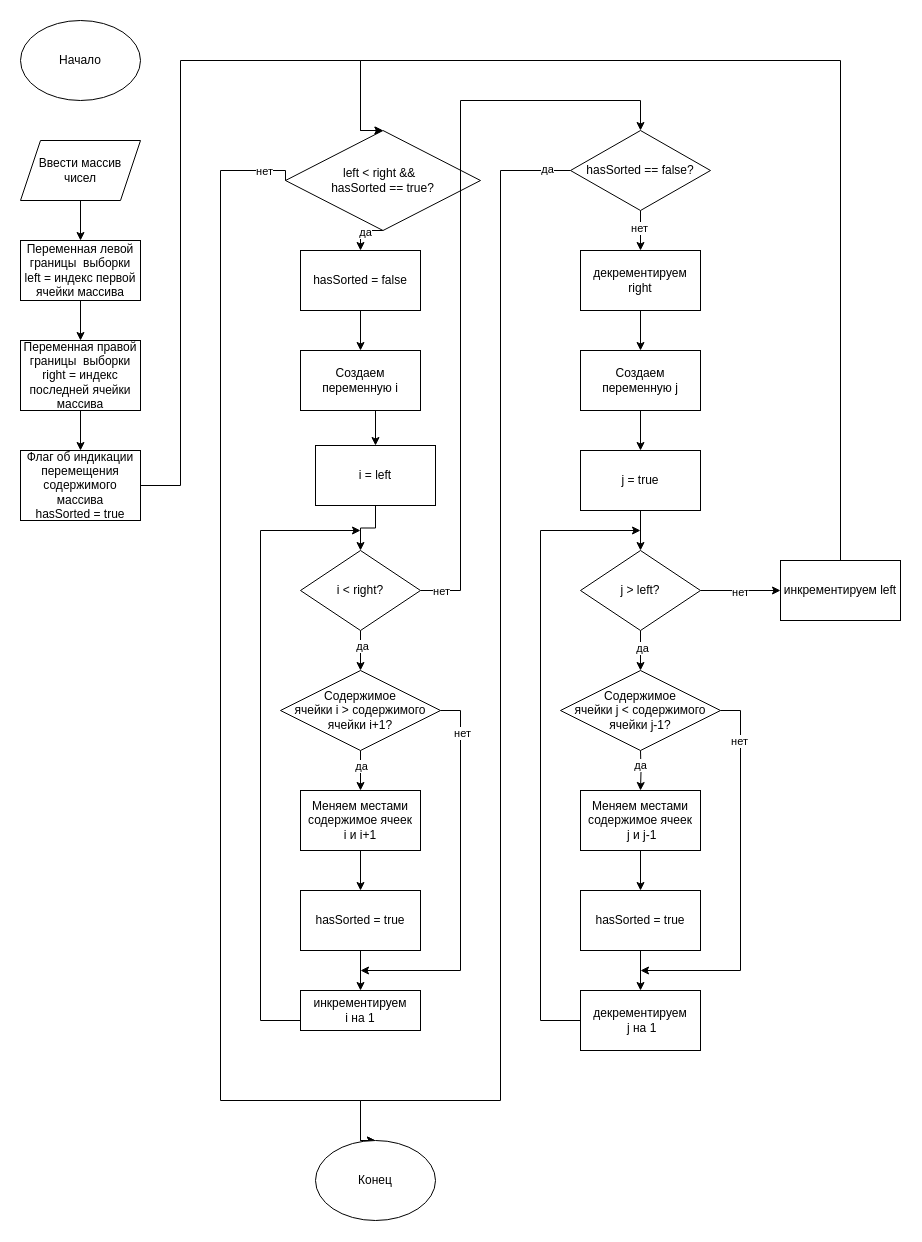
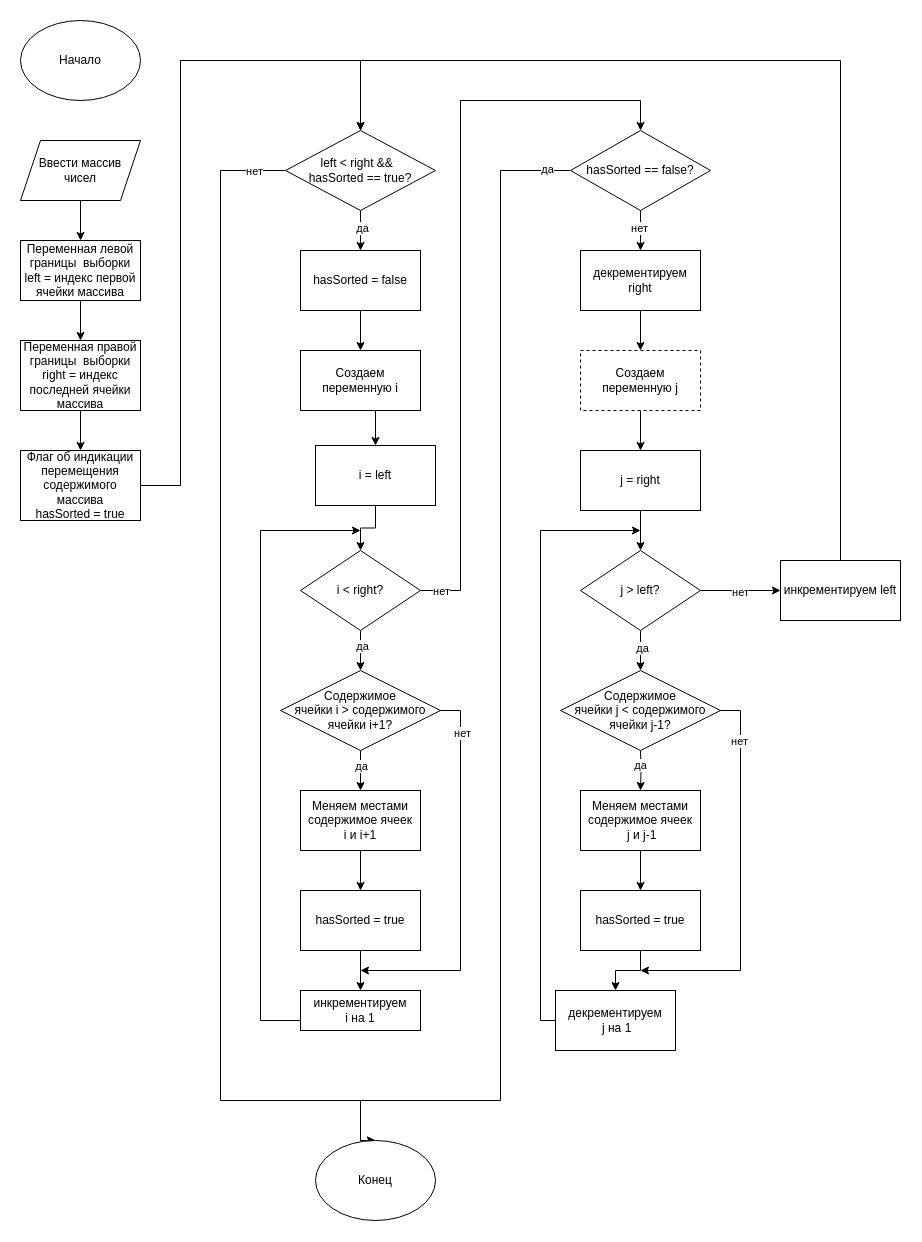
(383, 181) -> (361, 171)
(641, 381) -> (641, 381)
(641, 481) -> (641, 481)
(641, 1021) -> (616, 1021)
